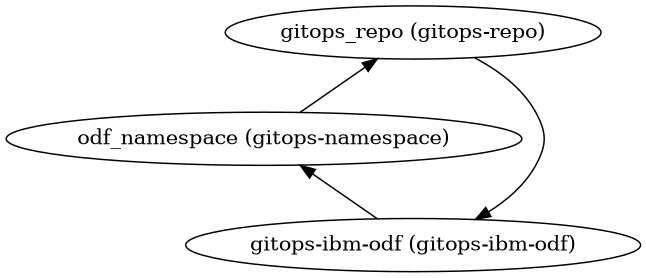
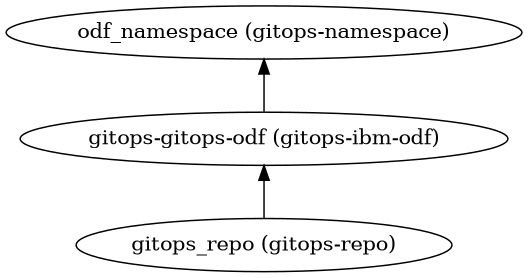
(332, 90) -> none
(413, 245) -> (264, 139)
